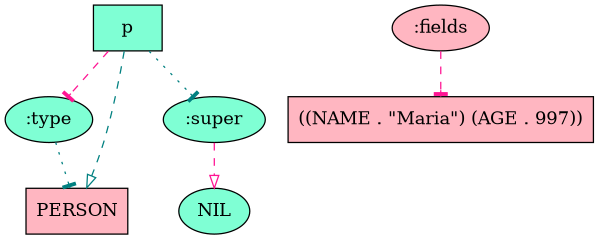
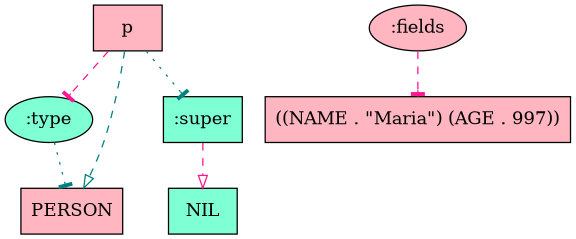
(128, 28) -> (128, 28)
(214, 120) -> (203, 120)
(214, 211) -> (203, 211)
